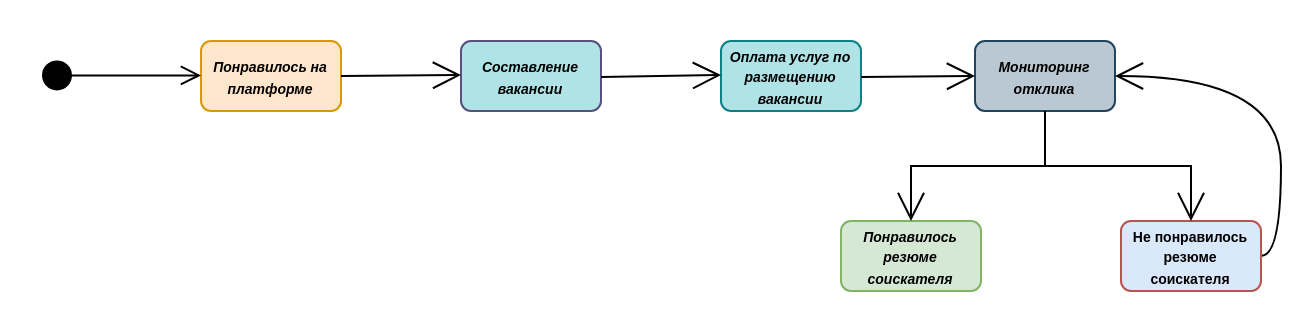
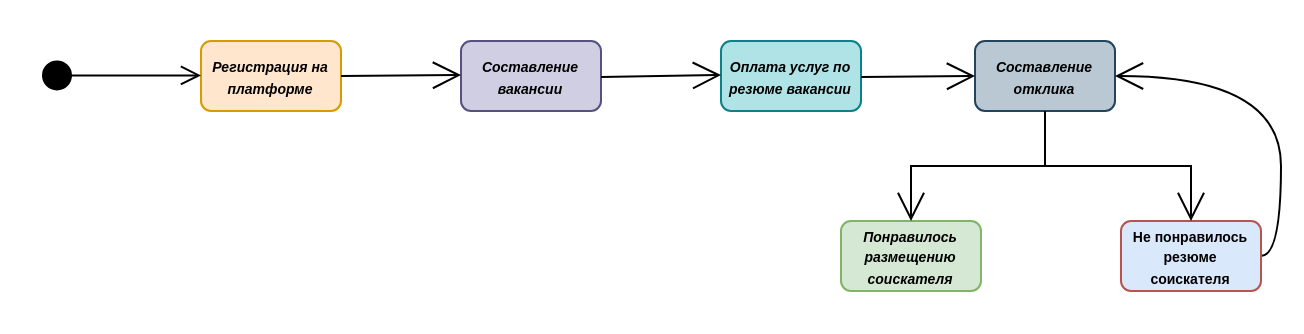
(531, 76) -> (531, 76)
(271, 77) -> (271, 77)
(791, 77) -> (791, 77)
(1045, 77) -> (1045, 77)
(911, 257) -> (911, 257)
